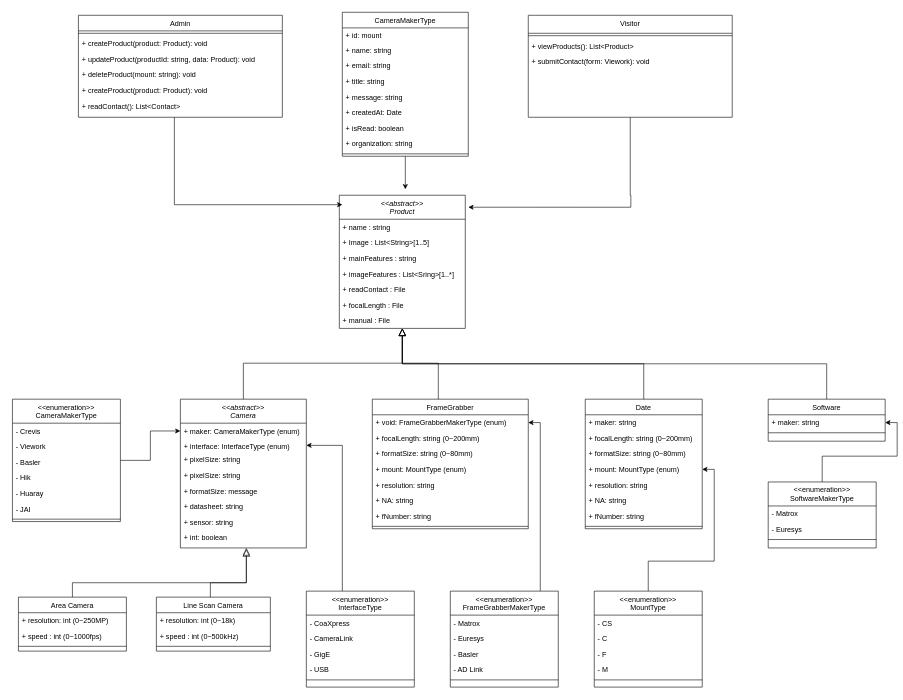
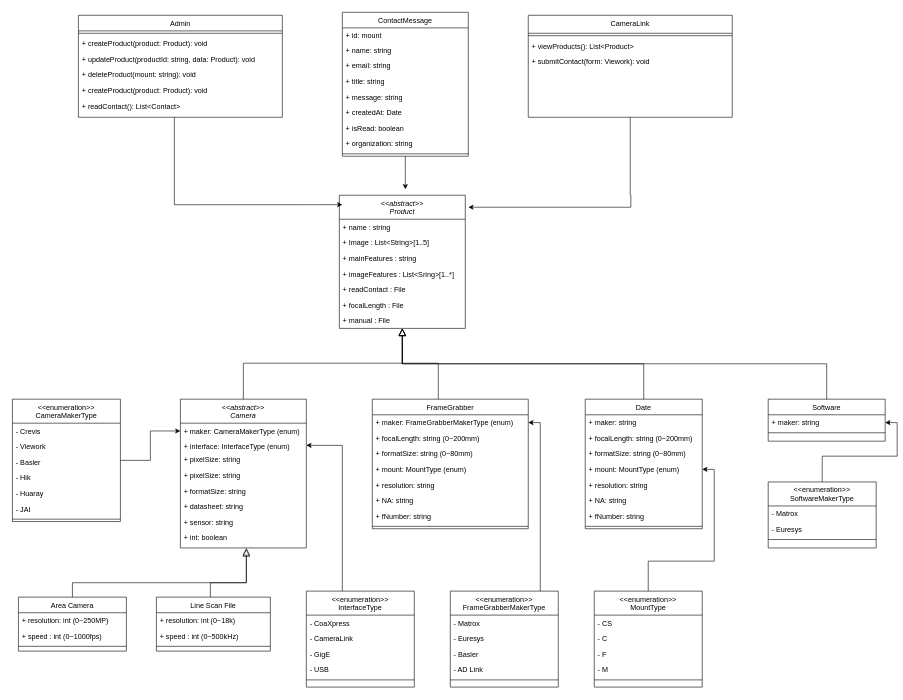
(405, 20) -> (405, 20)
(630, 23) -> (630, 23)
(445, 423) -> (448, 423)
(222, 491) -> (219, 491)
(213, 605) -> (213, 605)
